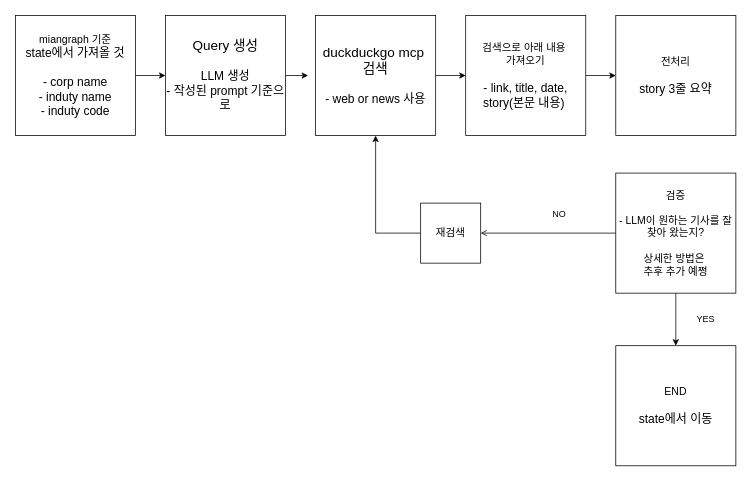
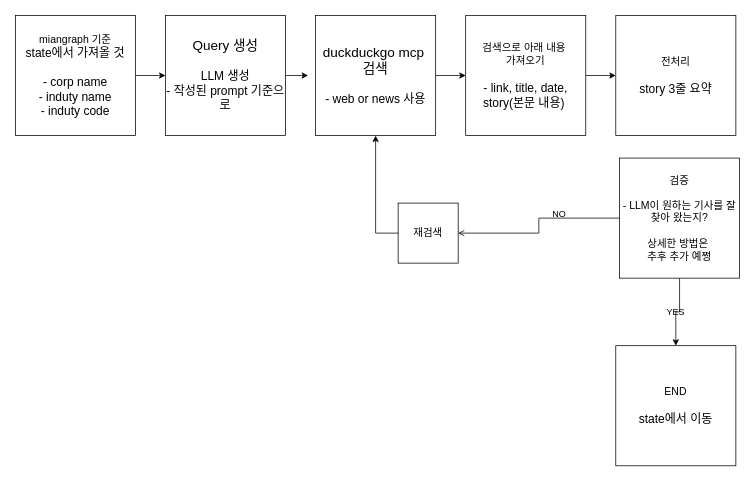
(450, 233) -> (428, 233)
(675, 233) -> (679, 218)
(705, 319) -> (675, 312)
